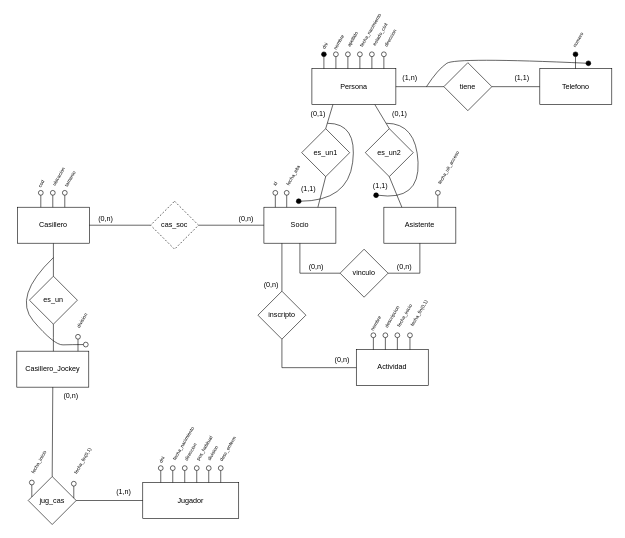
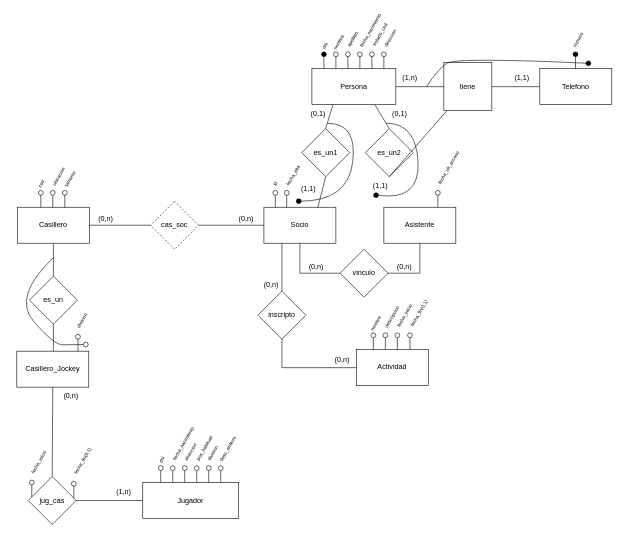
(468, 87) -> (468, 87)
(395, 192) -> (418, 144)
